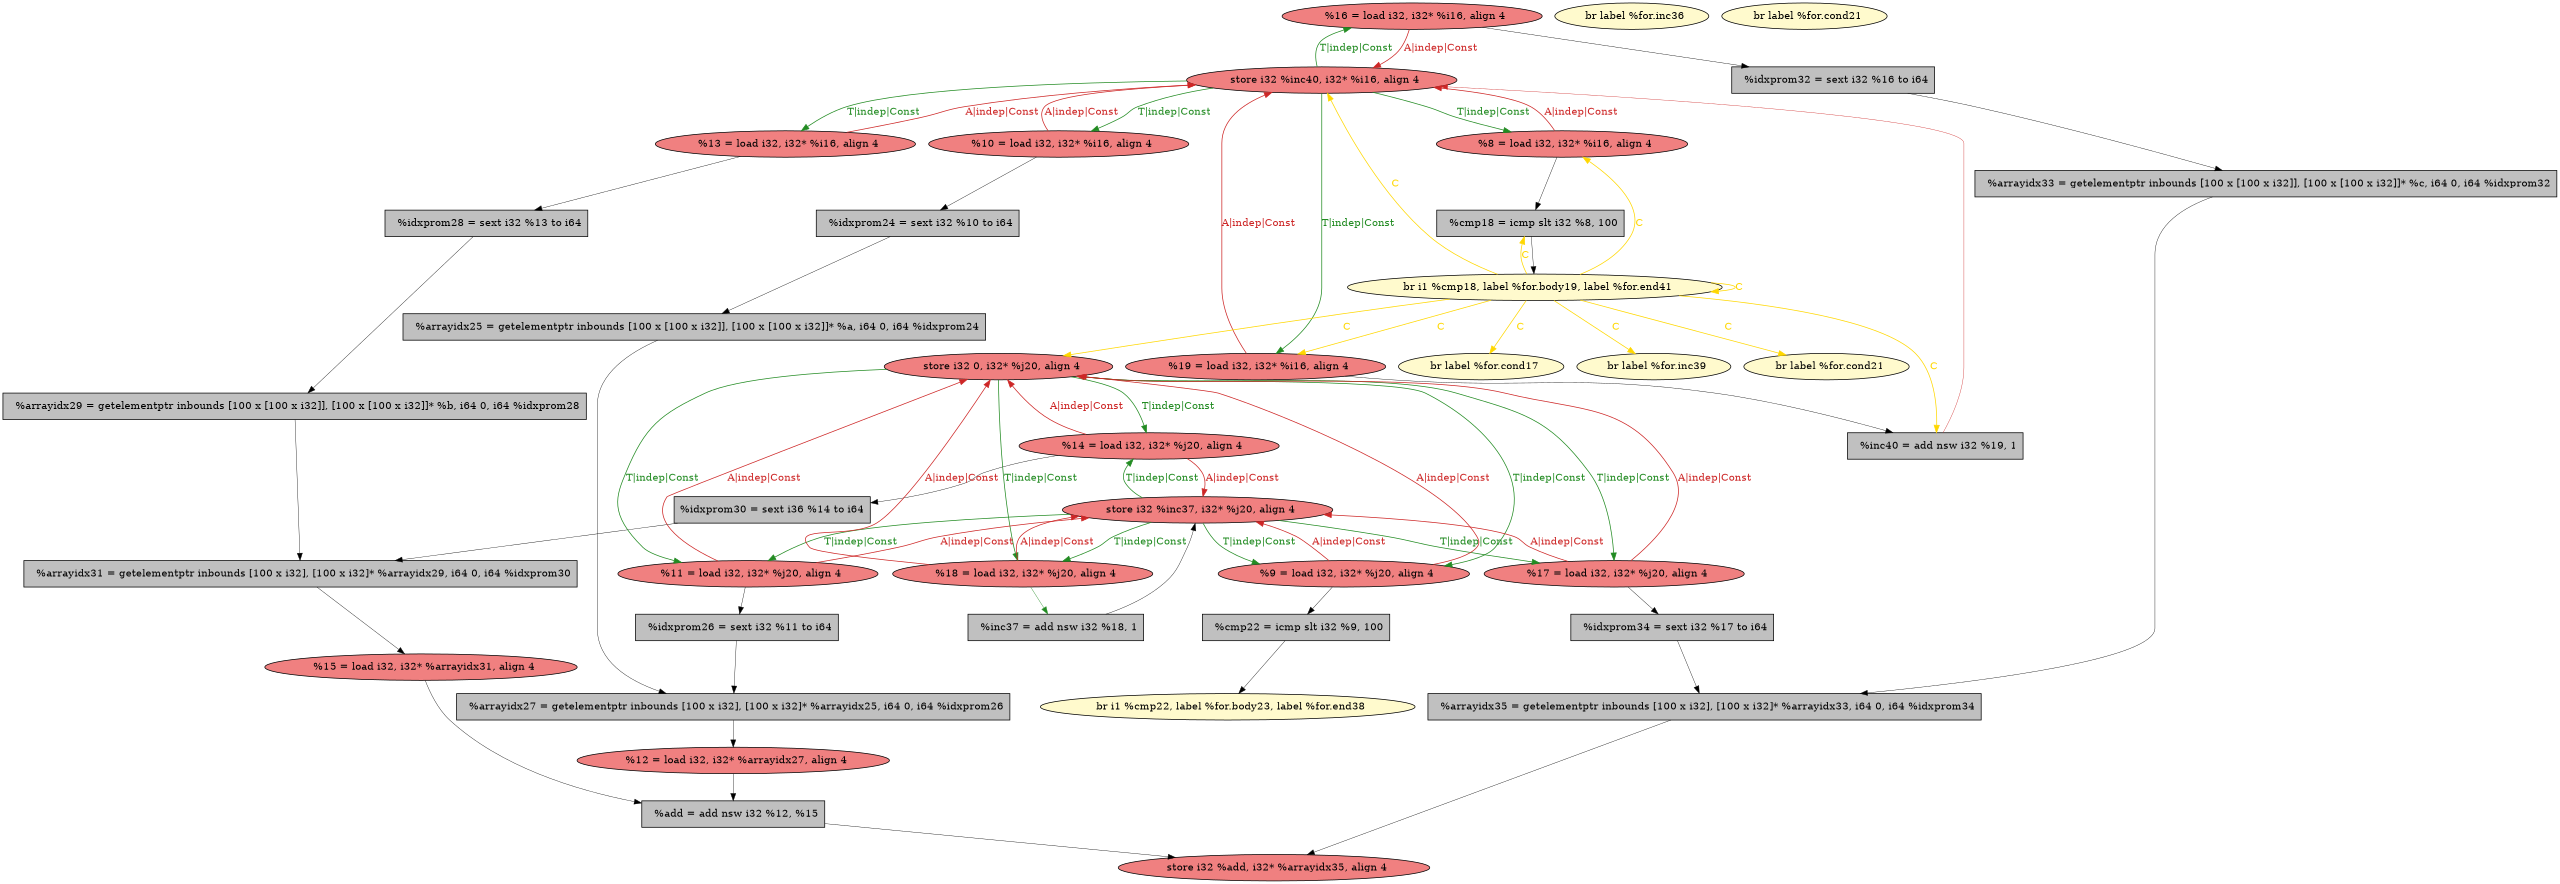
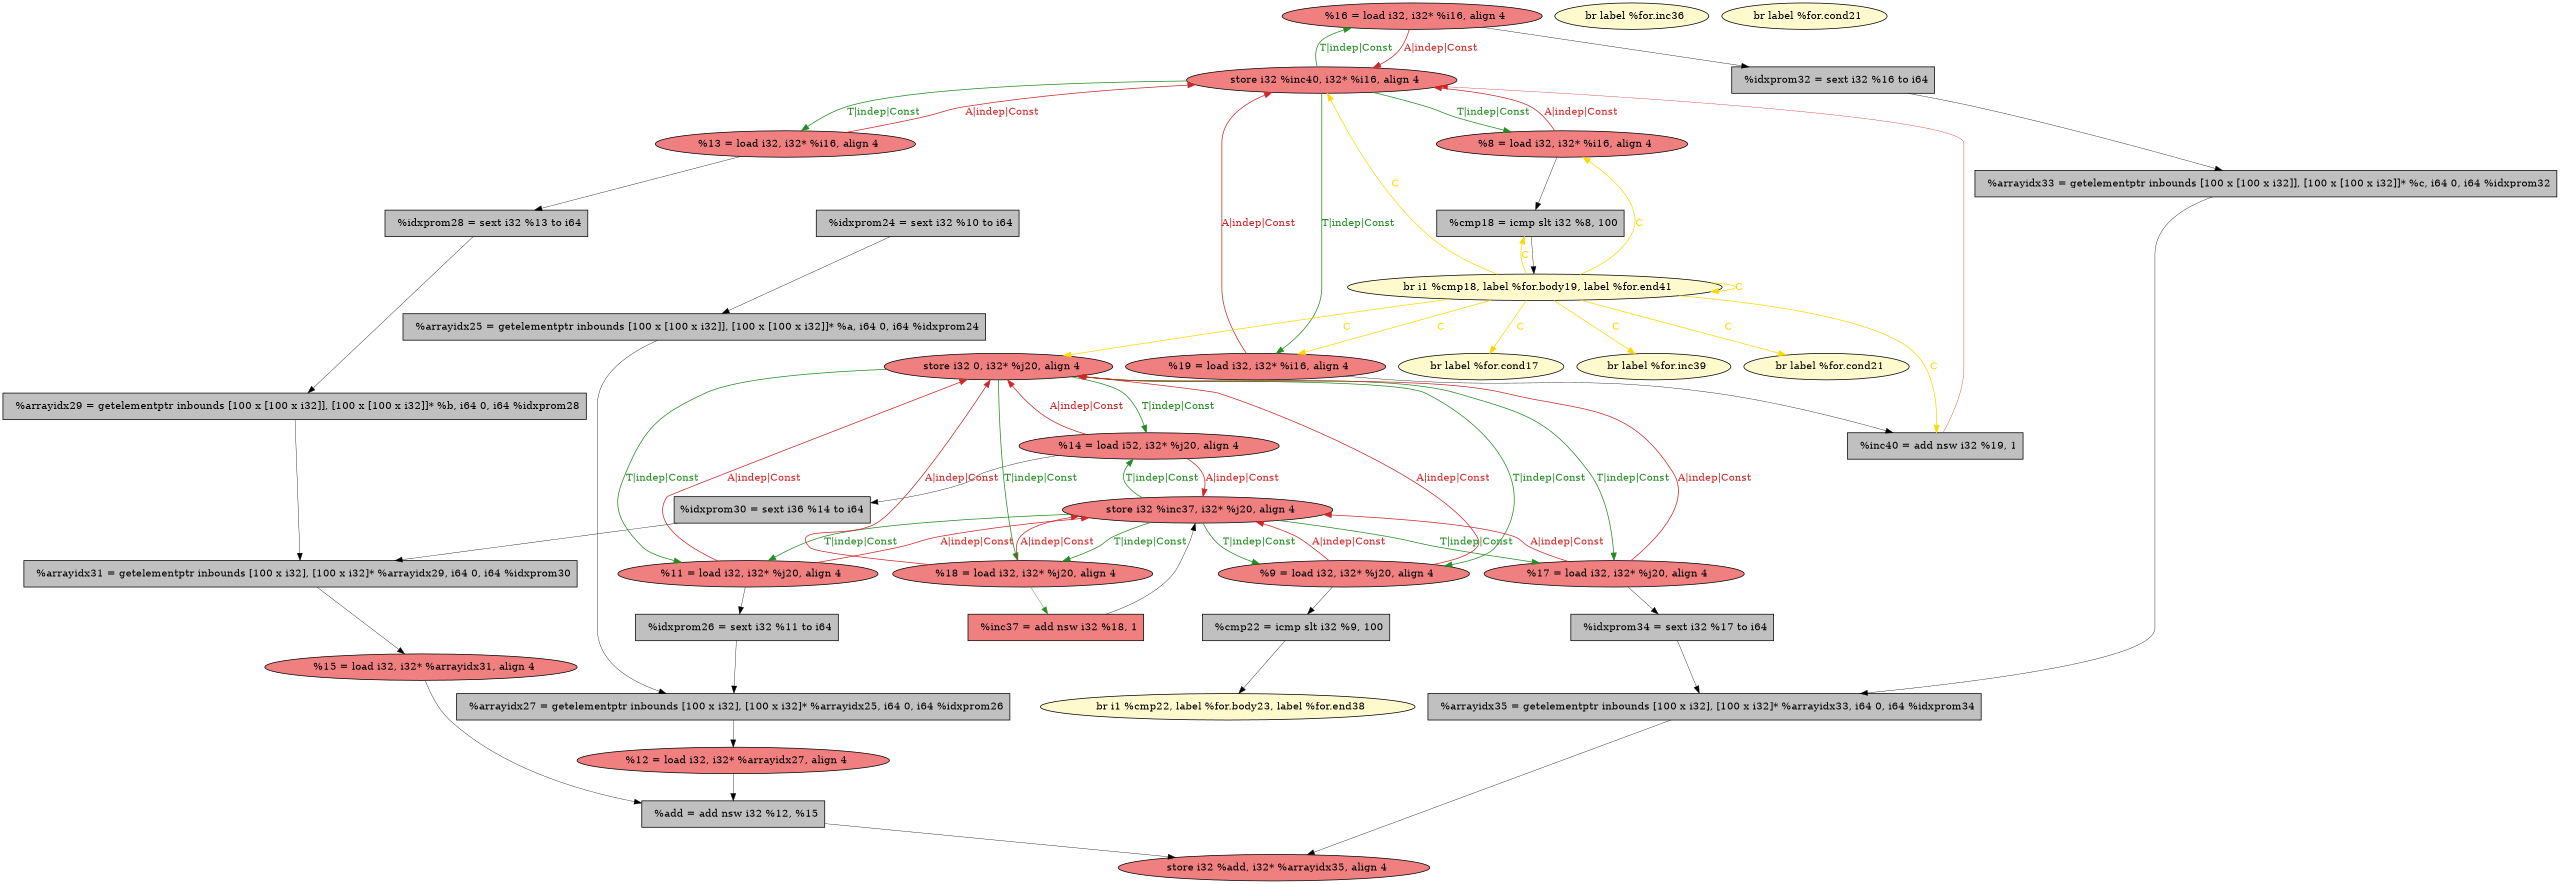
(1059, 144) -> none
(1149, 446) -> (1149, 446)
(1056, 627) -> (1056, 627)
